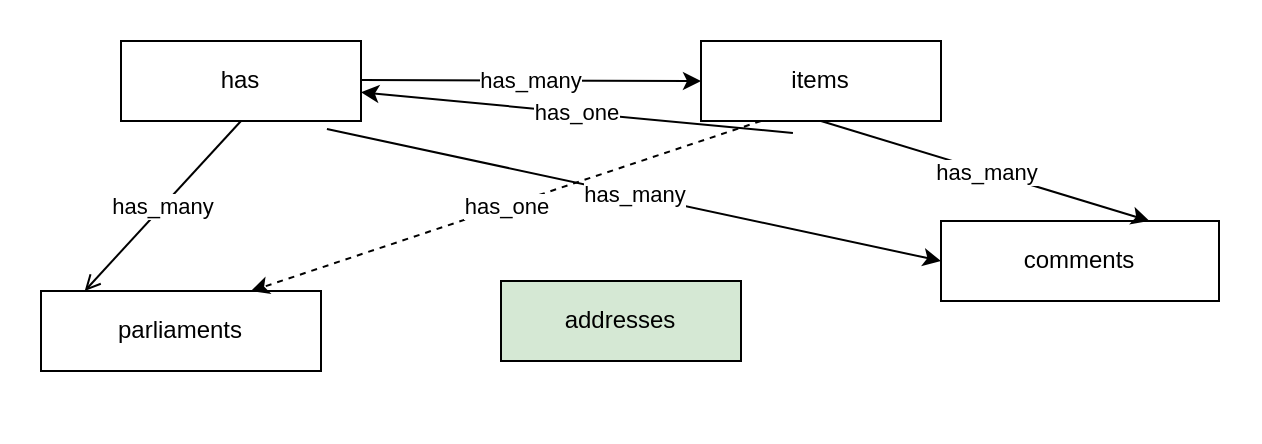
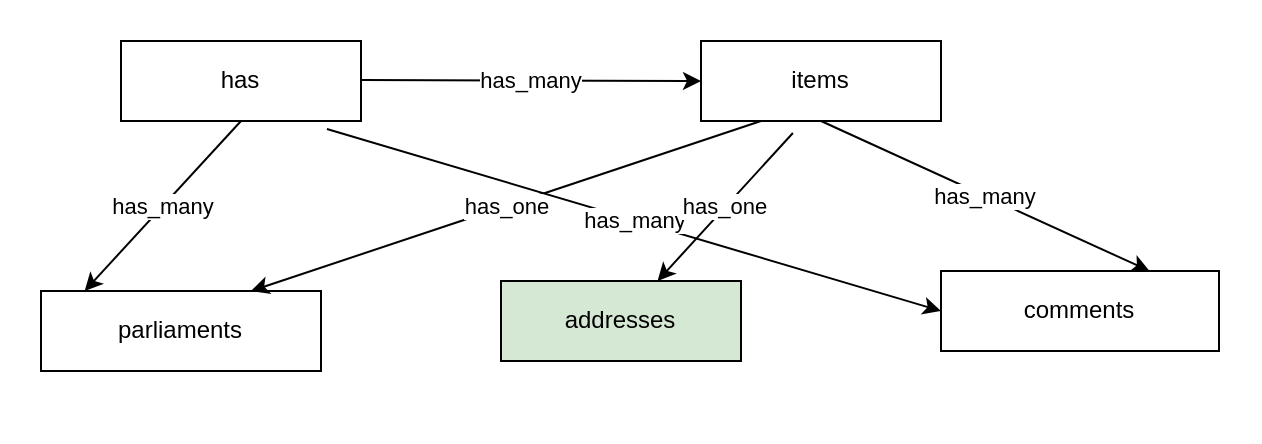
(472, 103) -> (762, 167)
(362, 254) -> (362, 254)
(1080, 261) -> (1080, 311)
(92, 283) -> (95, 280)
